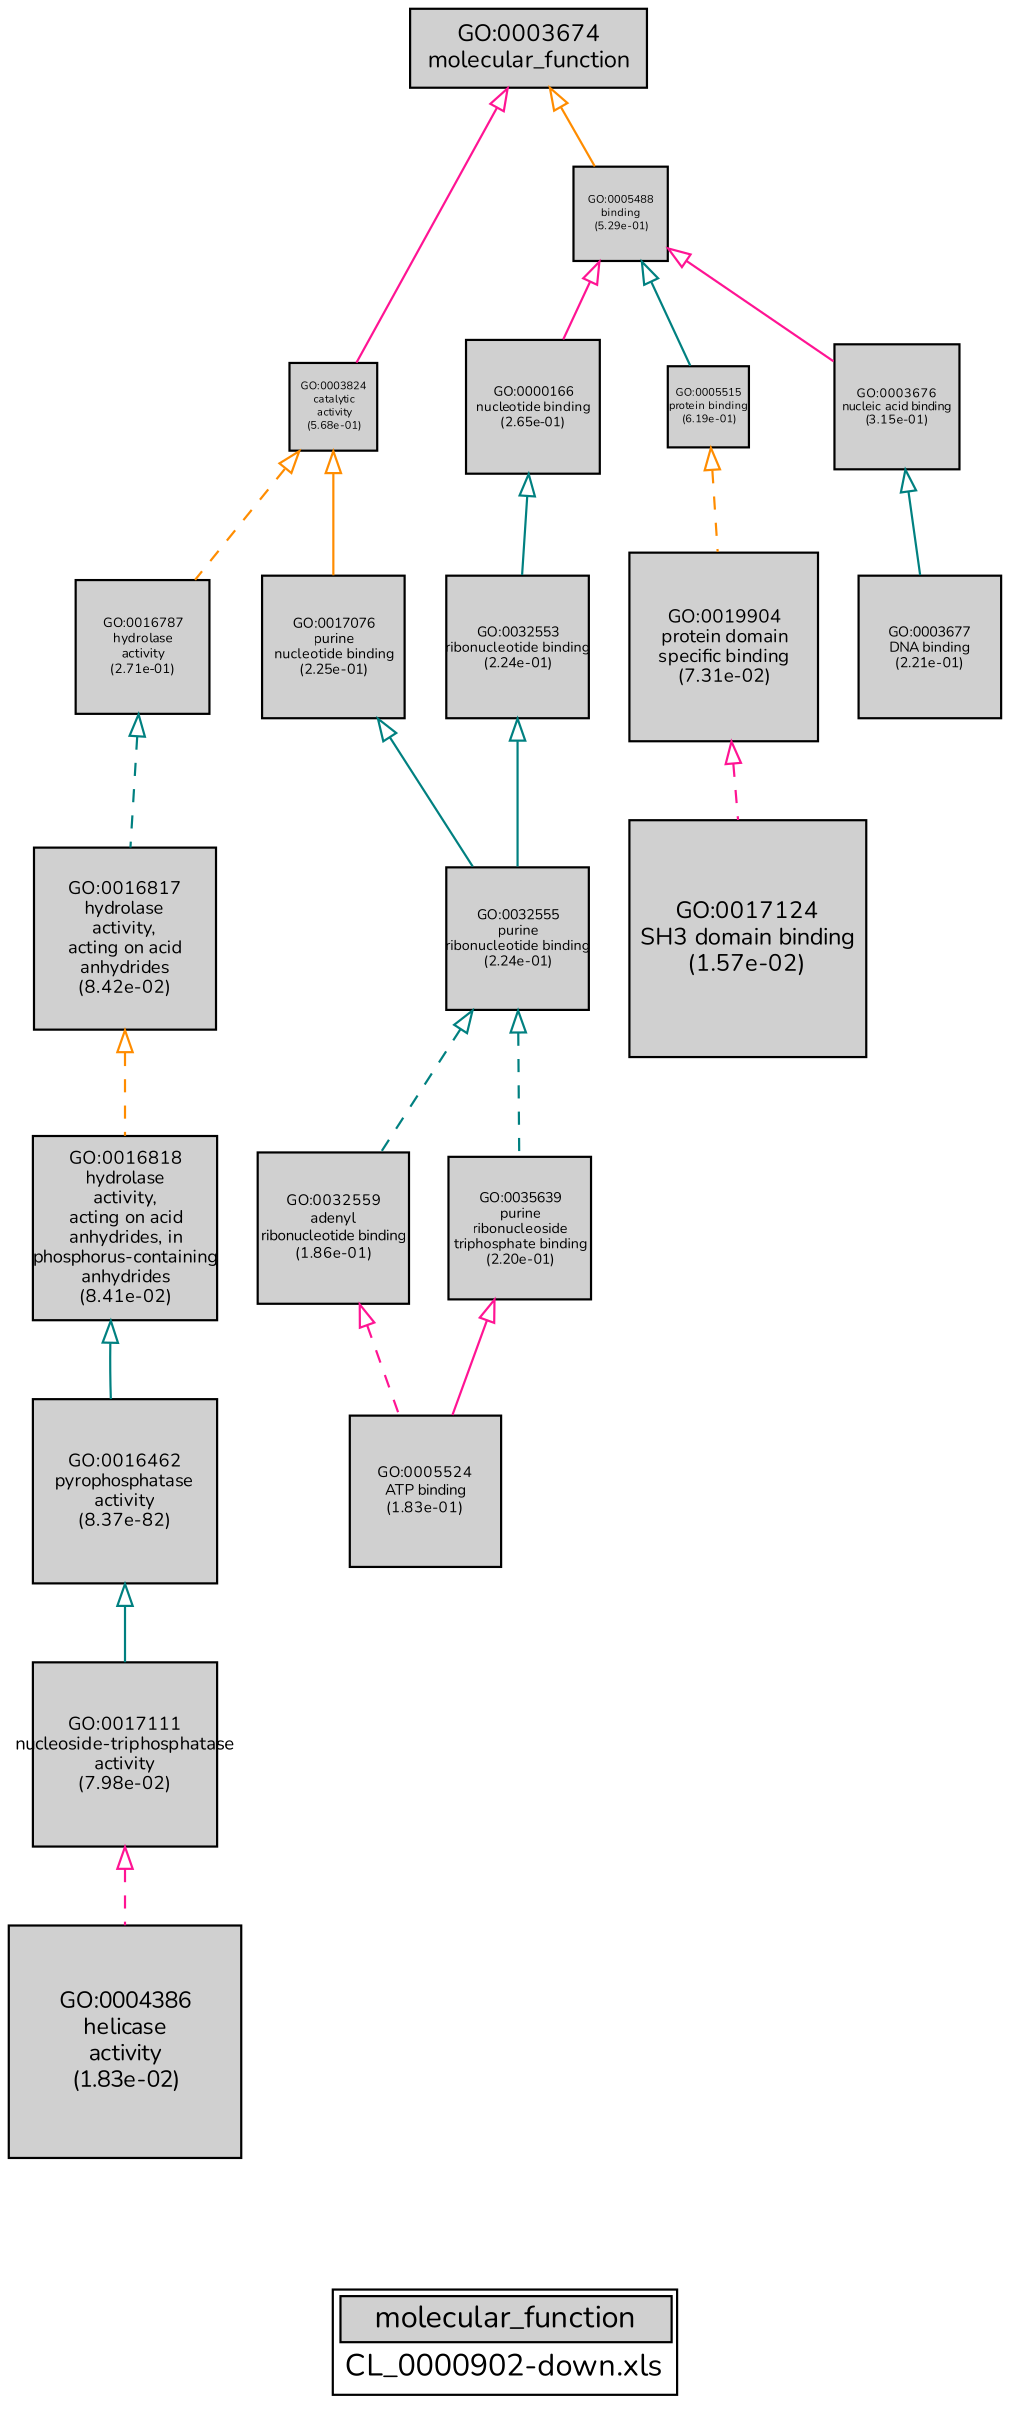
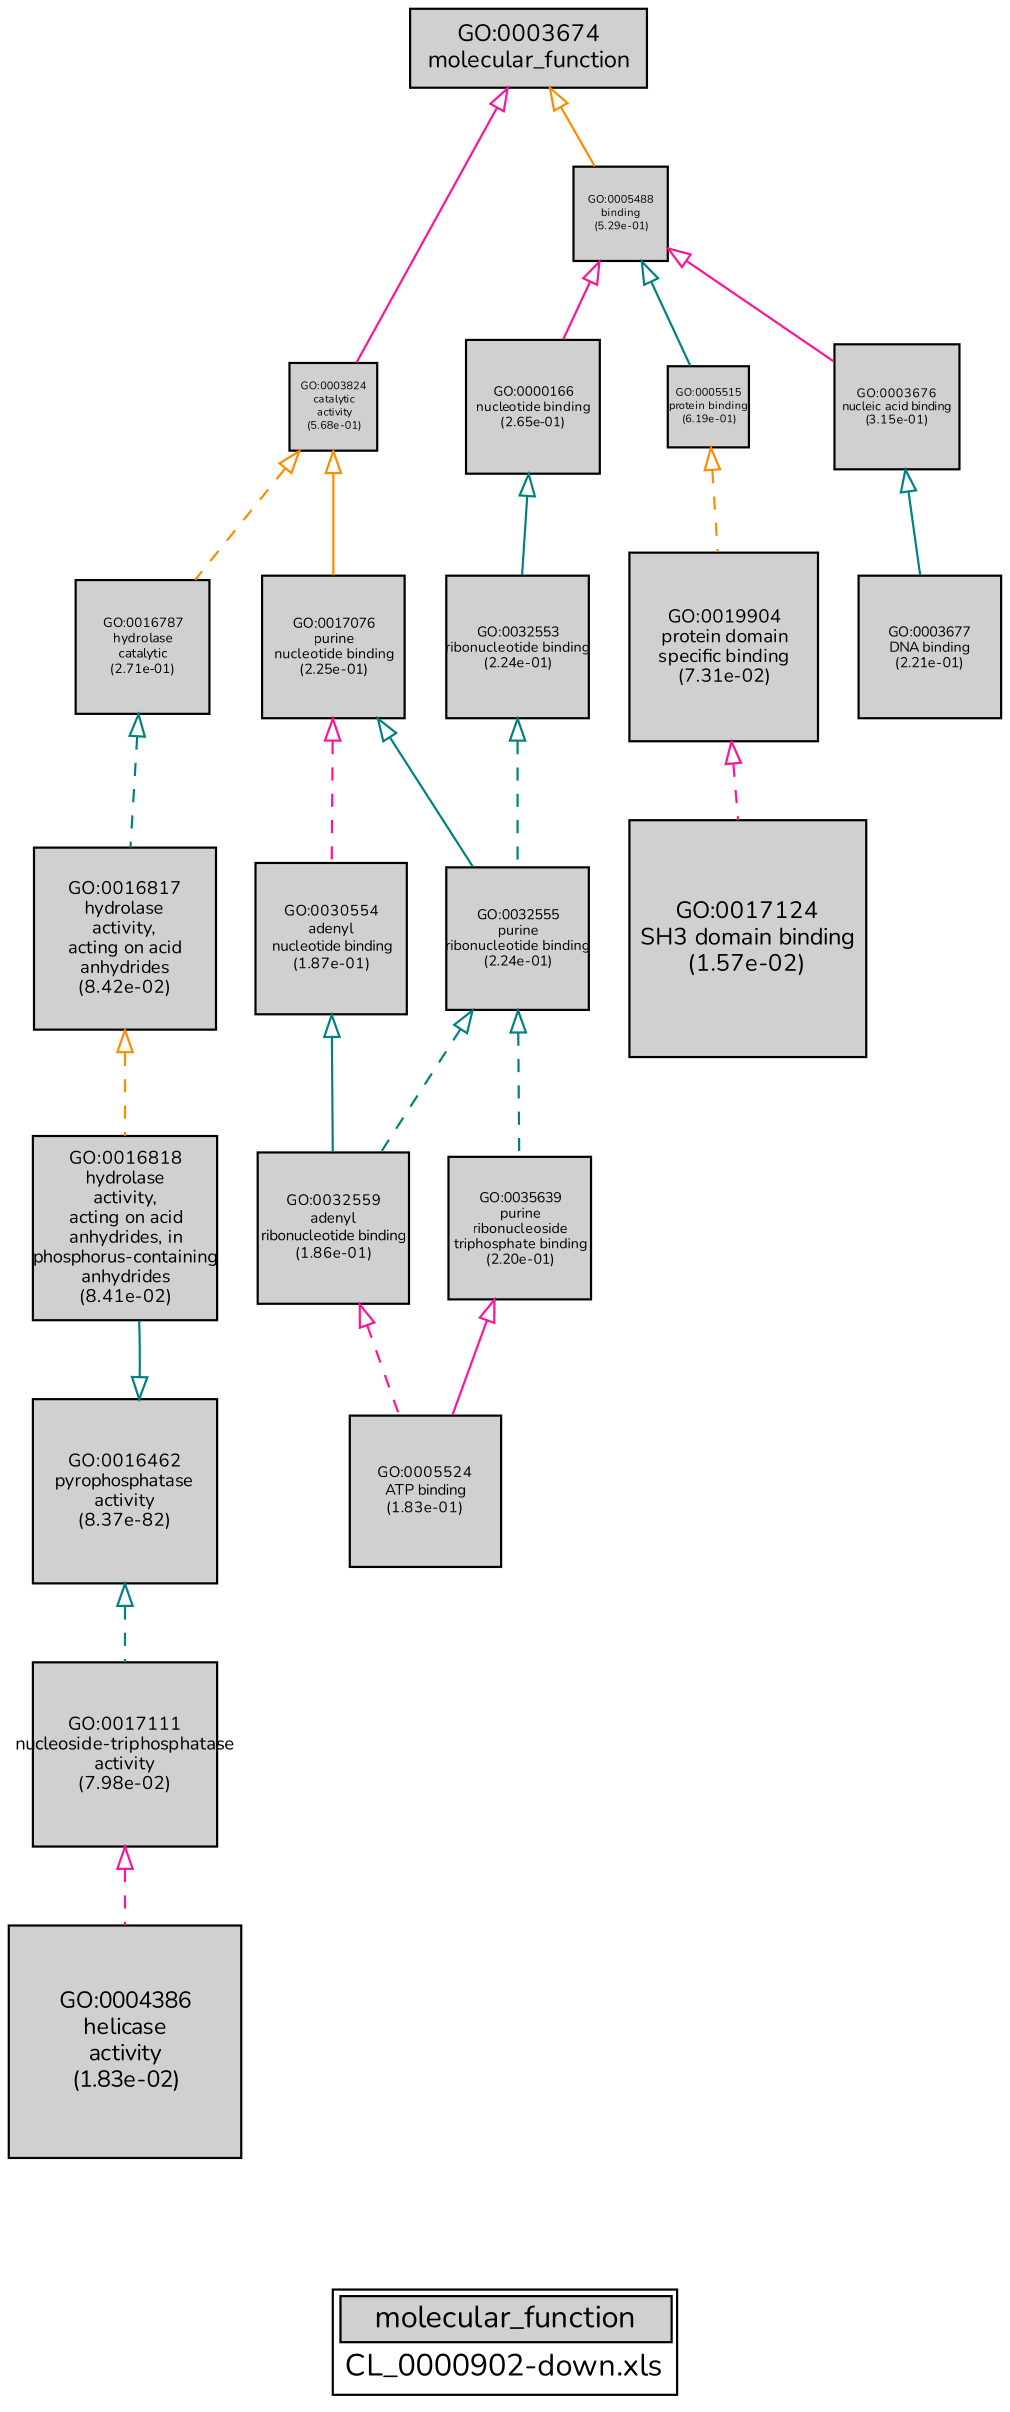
(144, 654) -> (144, 654)
(518, 804) -> (518, 804)
none -> (331, 939)
(110, 1371) -> (140, 1349)
(125, 1634) -> (125, 1634)
